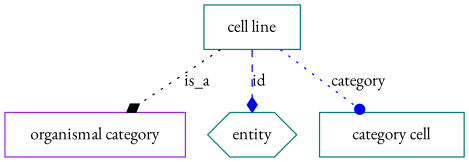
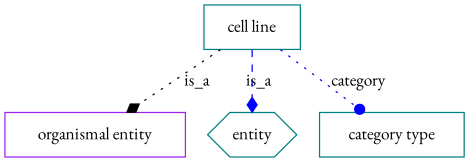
(259, 81) -> (259, 81)
(95, 135) -> (95, 135)
(392, 135) -> (392, 135)
